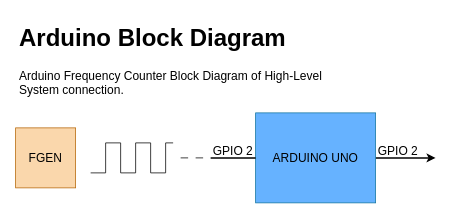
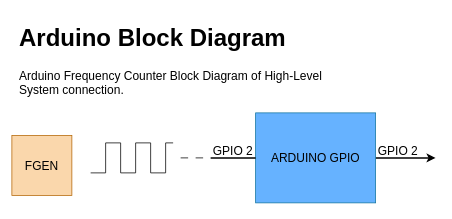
(45, 158) -> (42, 165)
(315, 158) -> (315, 158)
